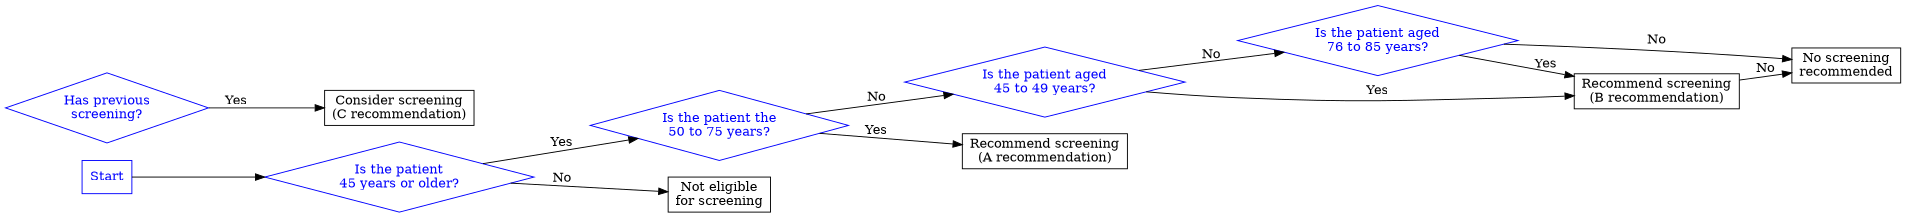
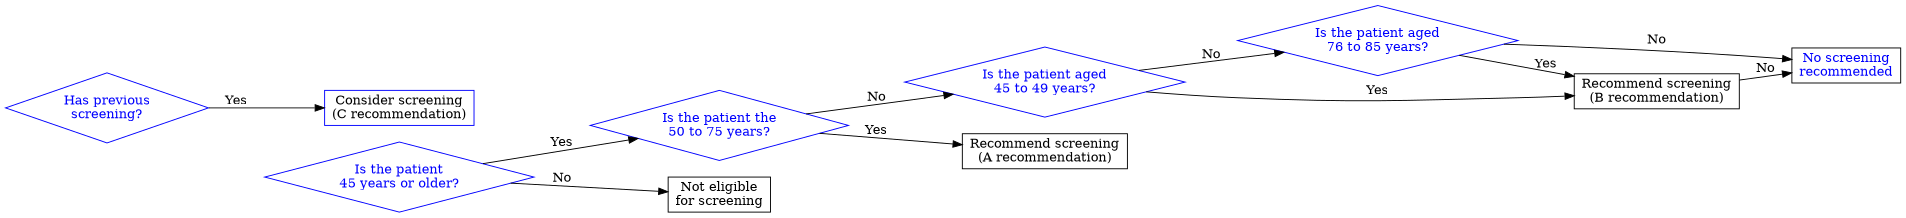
(1846, 65) -> (1846, 65)
(399, 108) -> (399, 108)
(107, 177) -> none
